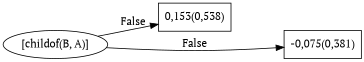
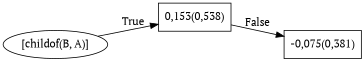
(133, 22) -> (133, 22)
(191, 51) -> (254, 30)
